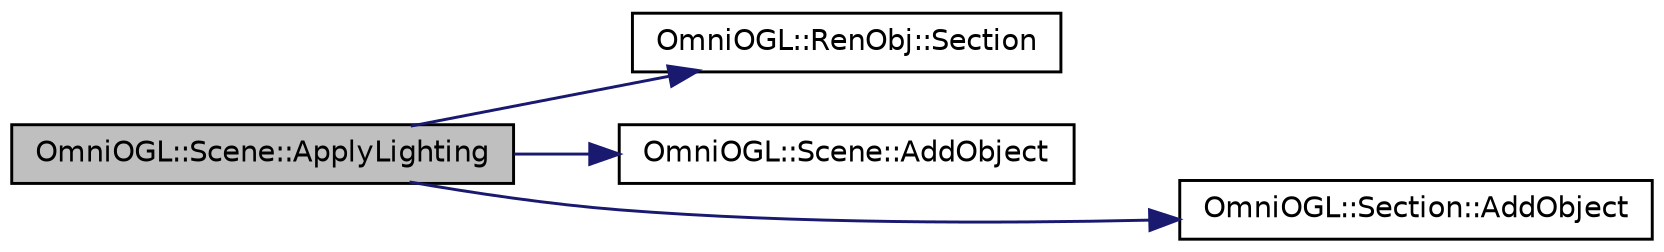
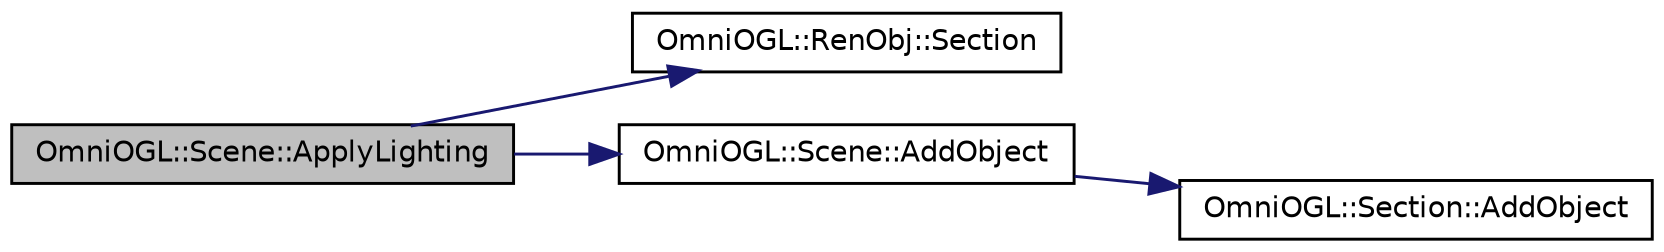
(779, 219) -> (1112, 180)
